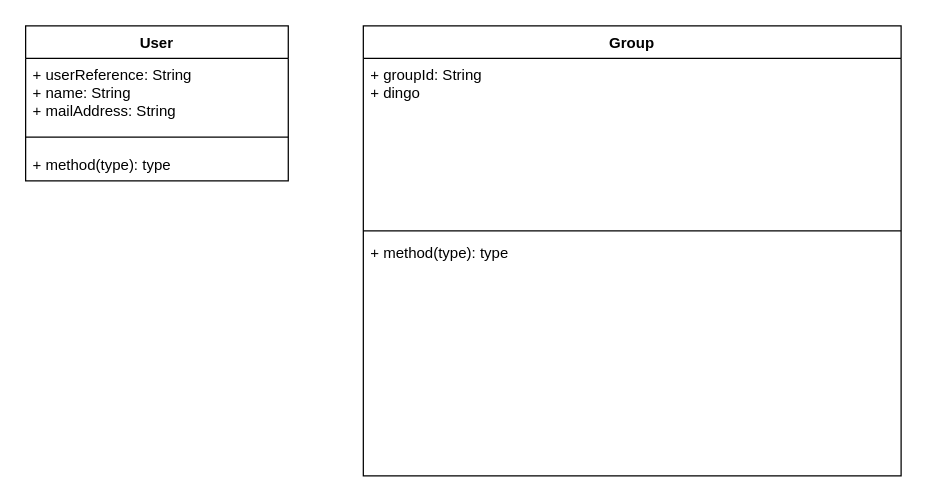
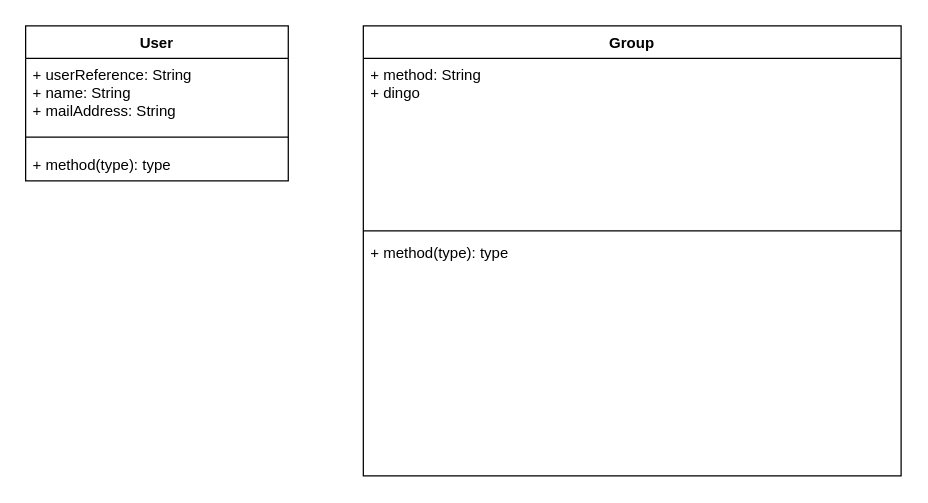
(434, 85) -> (430, 85)
